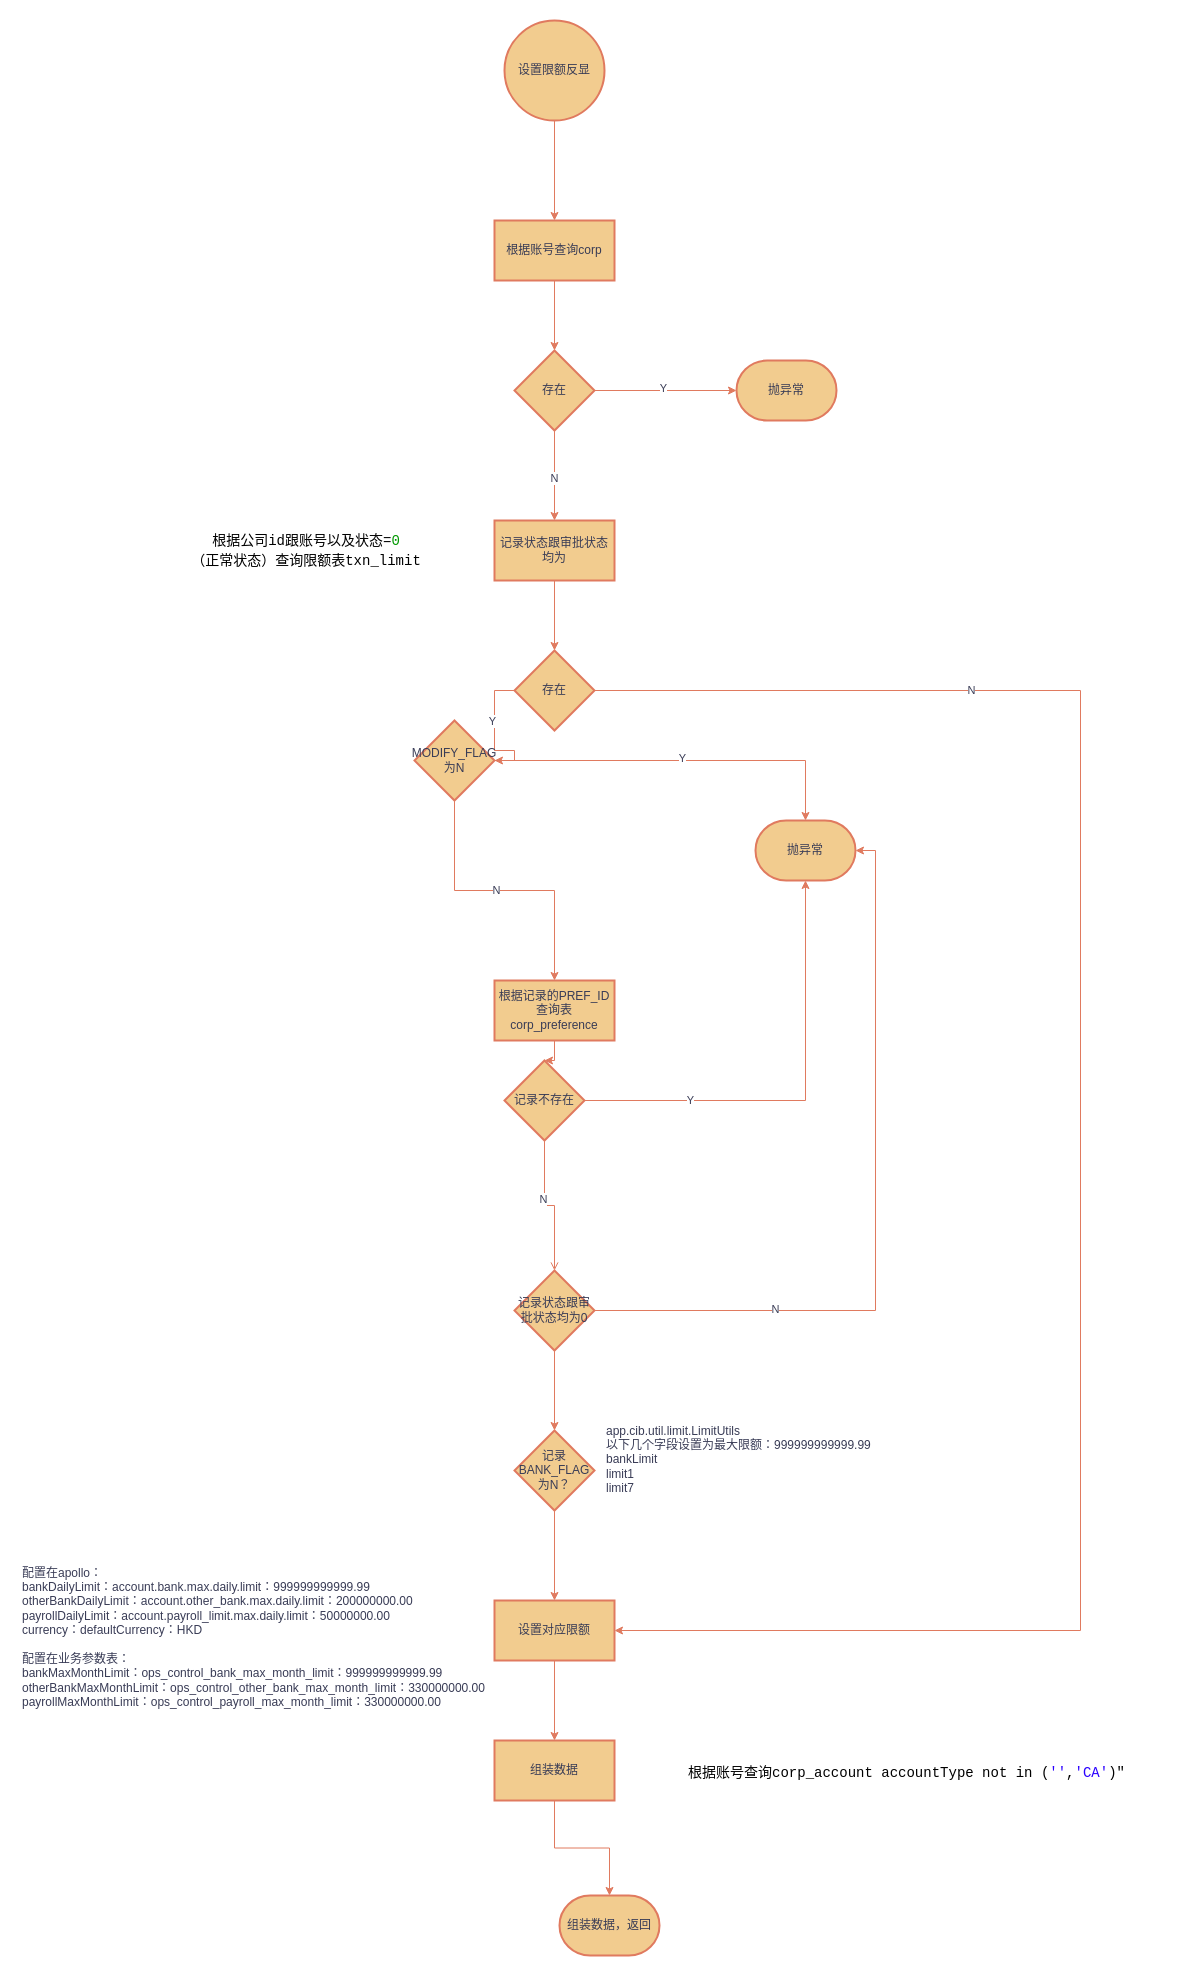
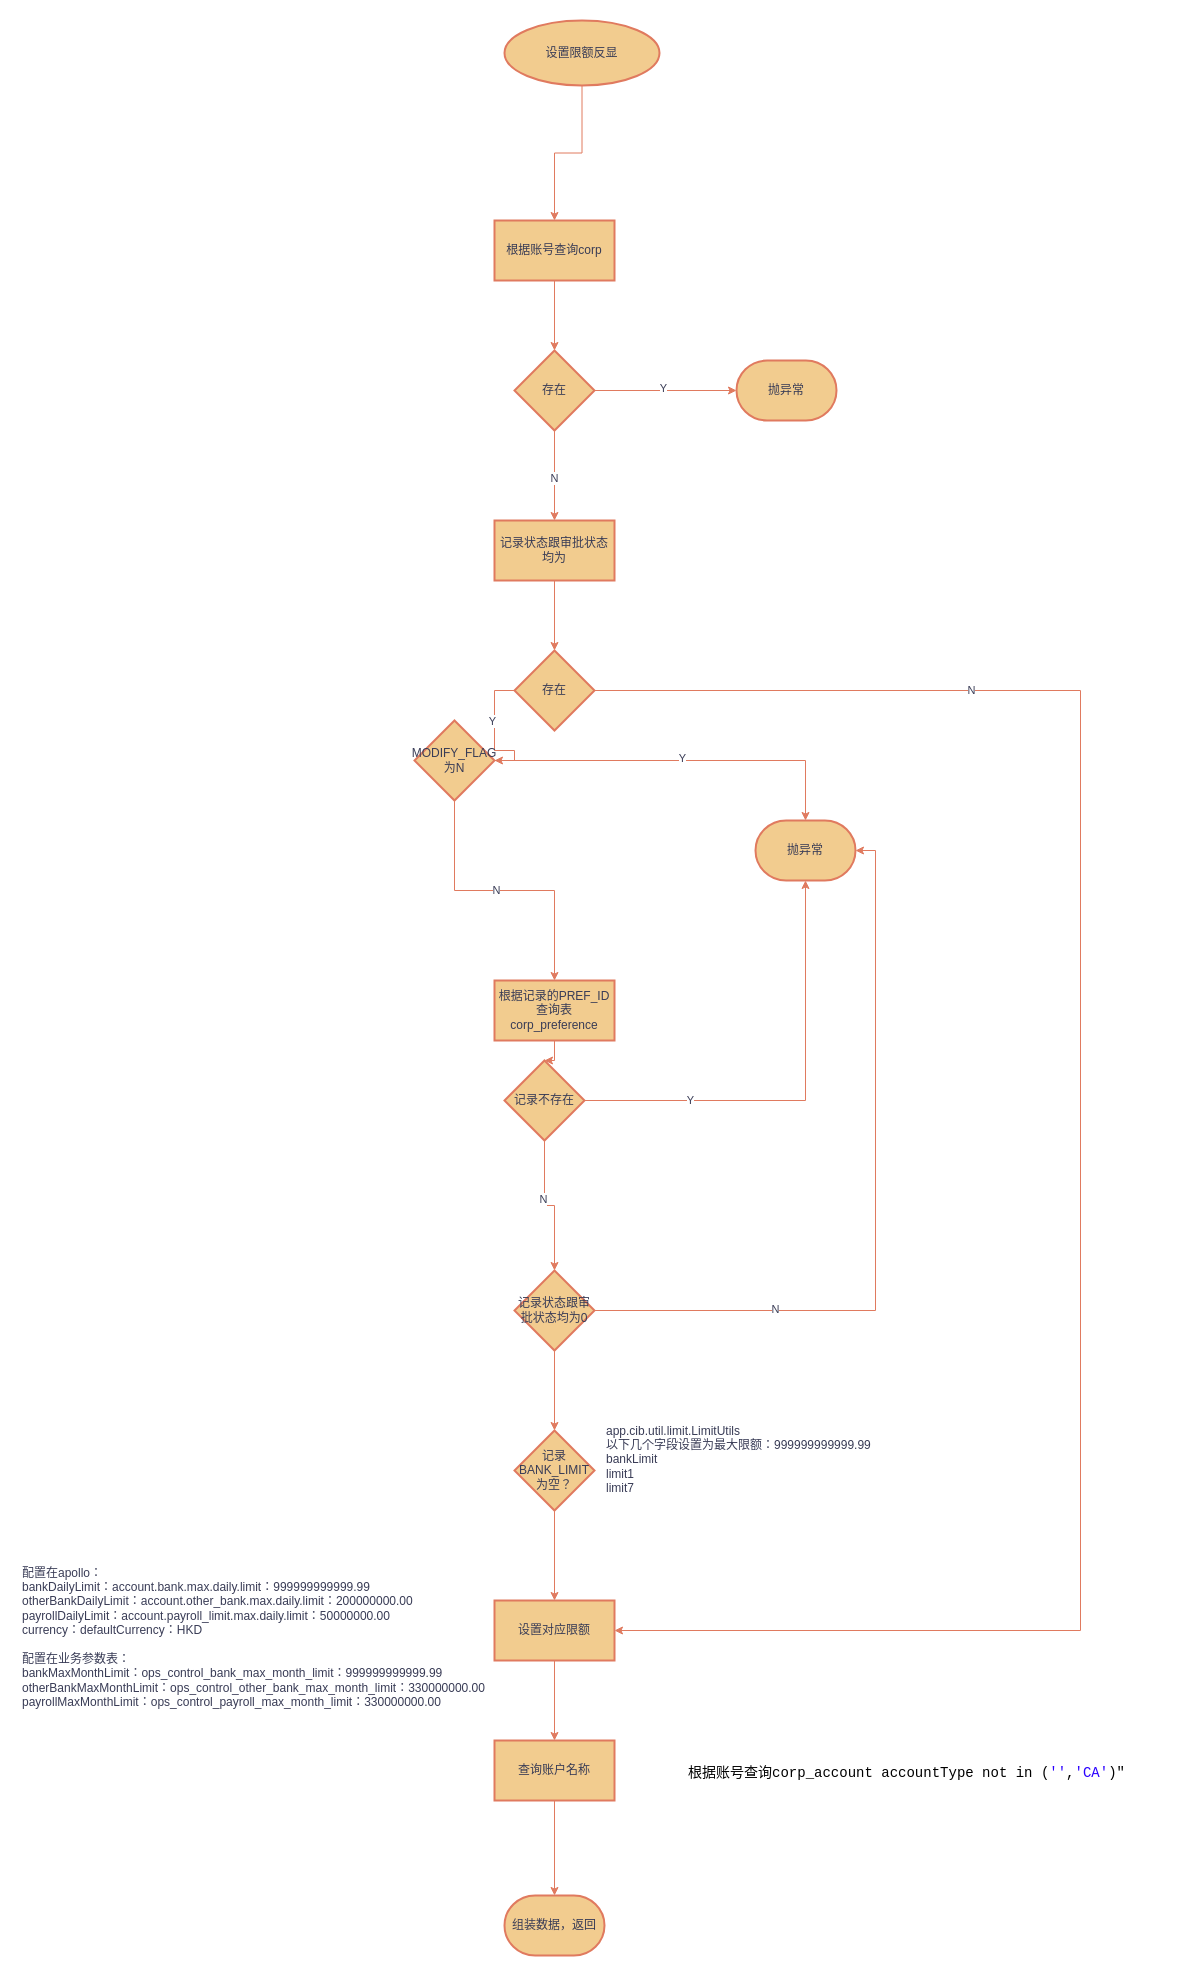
(555, 71) -> (582, 53)
(307, 551) -> none
(555, 1264) -> (555, 1262)
(555, 1471) -> (555, 1471)
(555, 1771) -> (555, 1771)
(610, 1926) -> (555, 1926)
